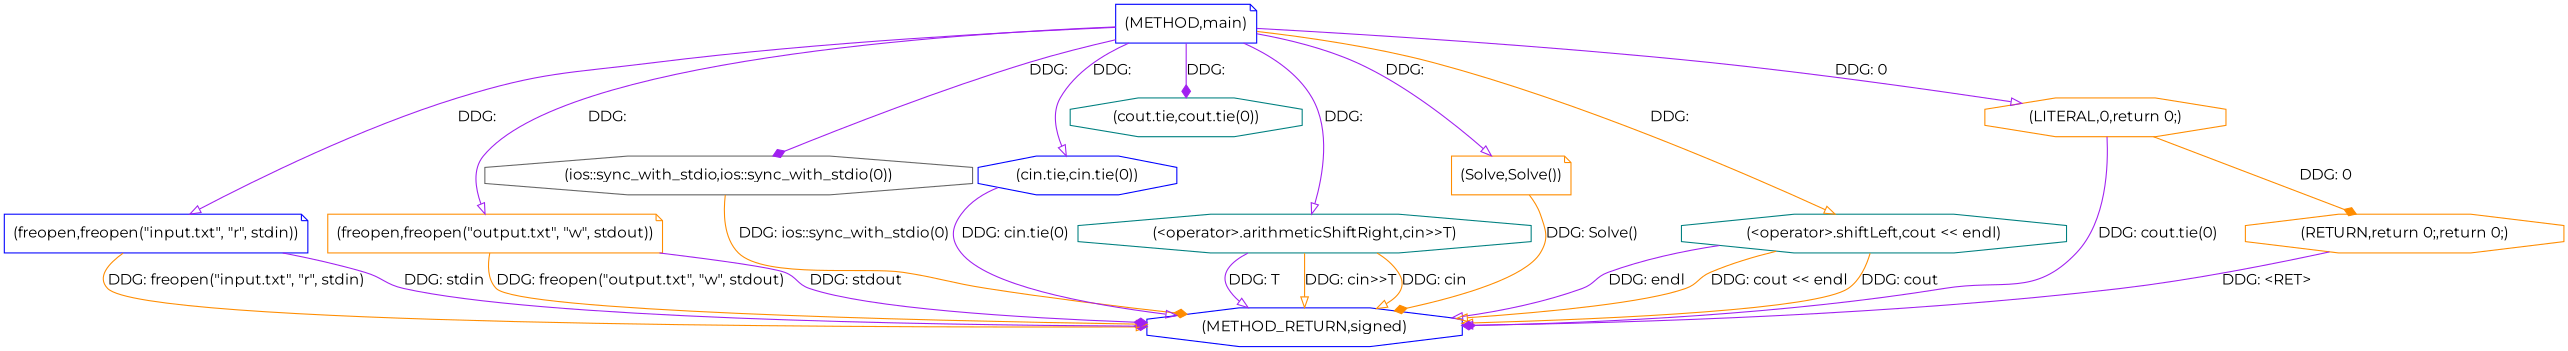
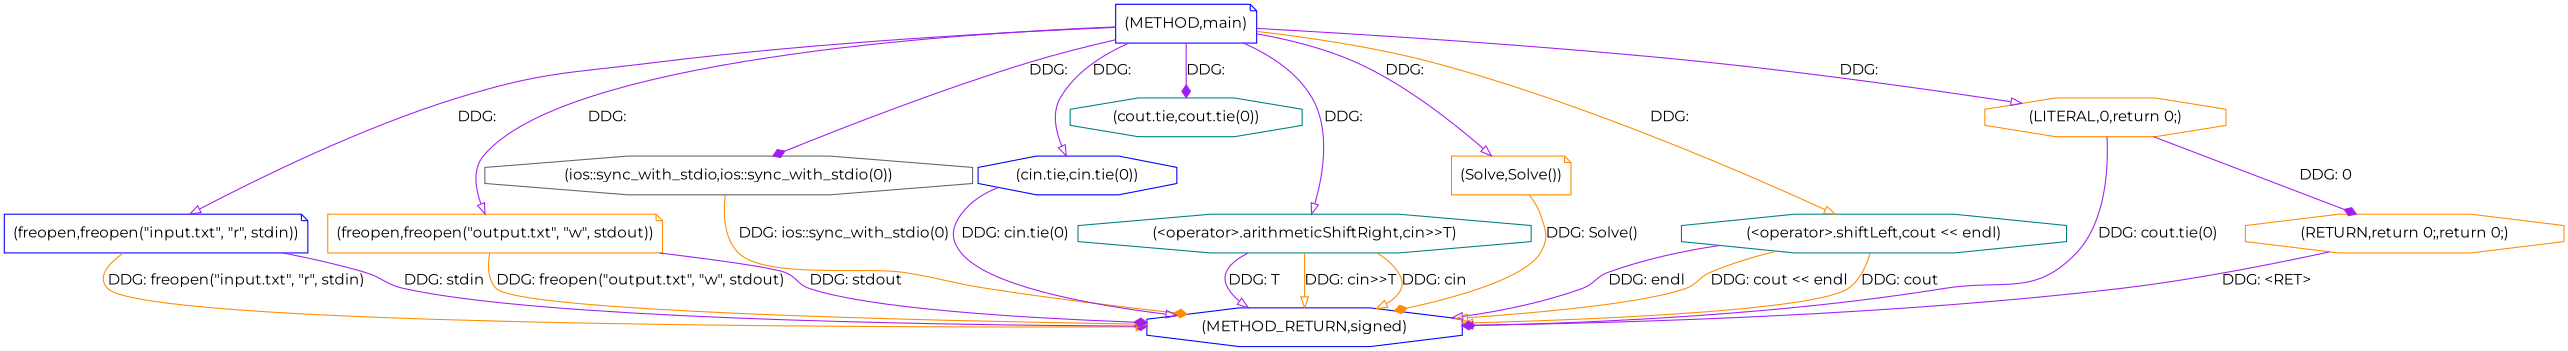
(1861, 71) -> (1861, 71)
(2249, 173) -> (2249, 173)
